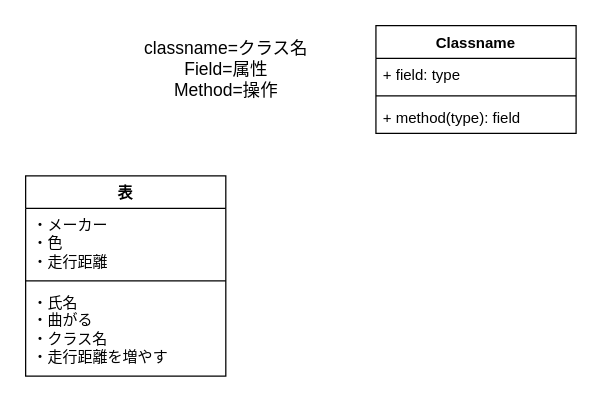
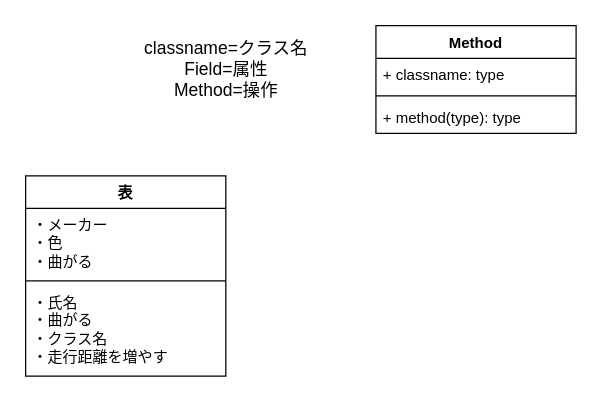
(476, 43) -> (476, 43)
(428, 76) -> (447, 76)
(462, 118) -> (461, 118)
(71, 244) -> (71, 244)
